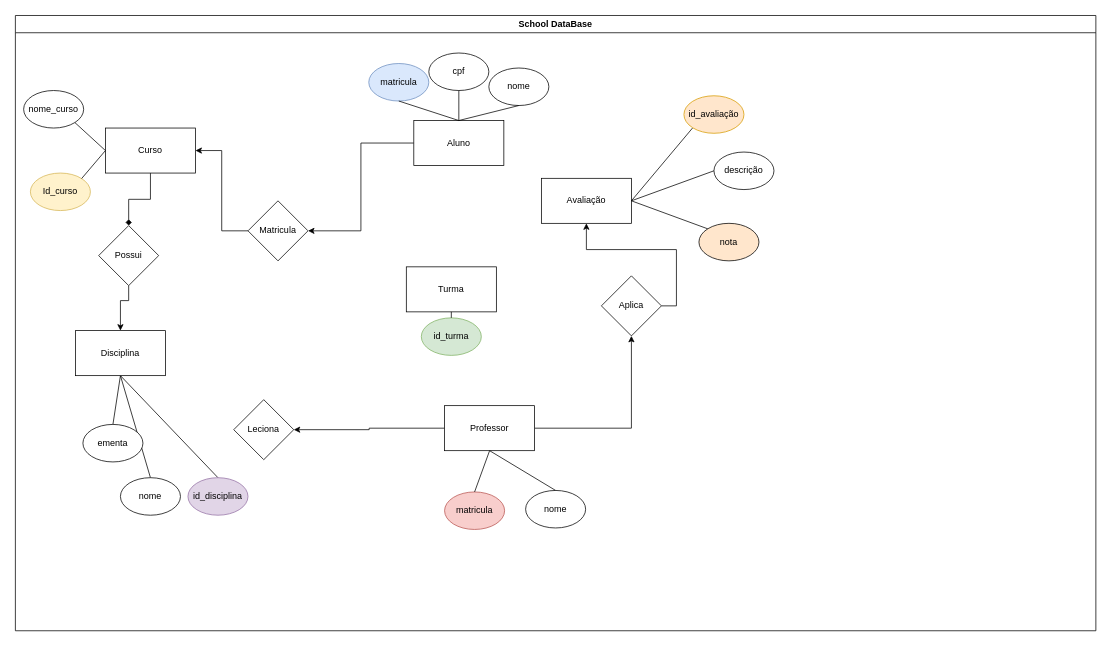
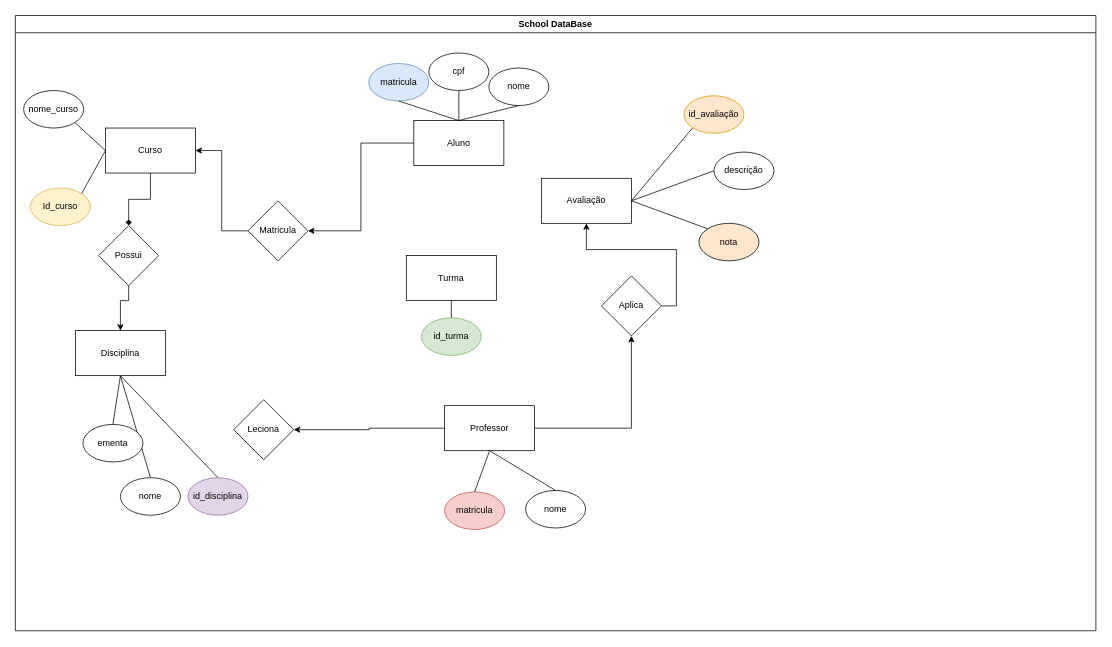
(60, 192) -> (60, 207)
(451, 289) -> (451, 278)
